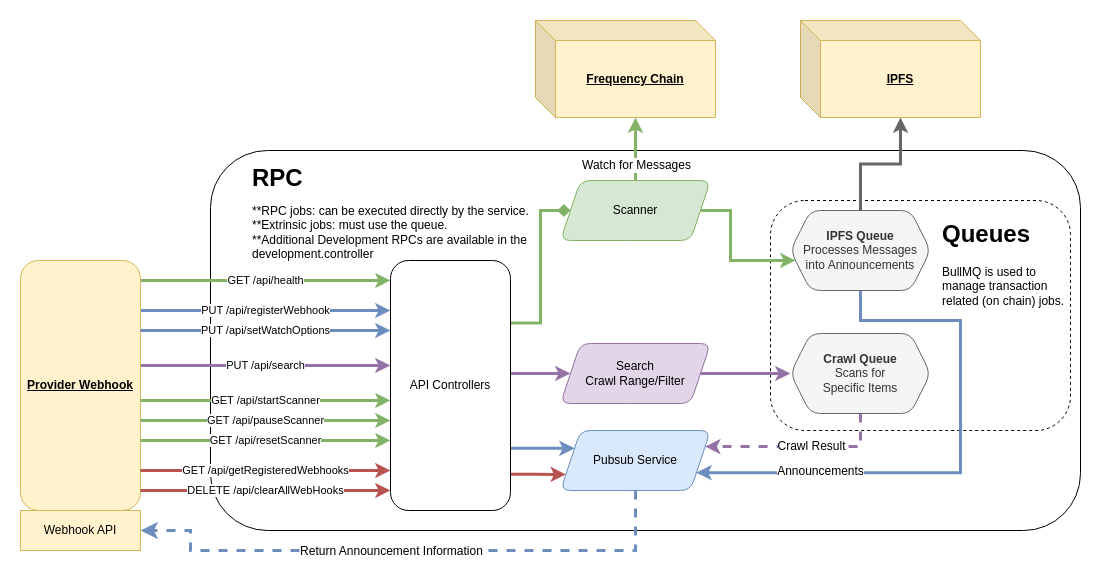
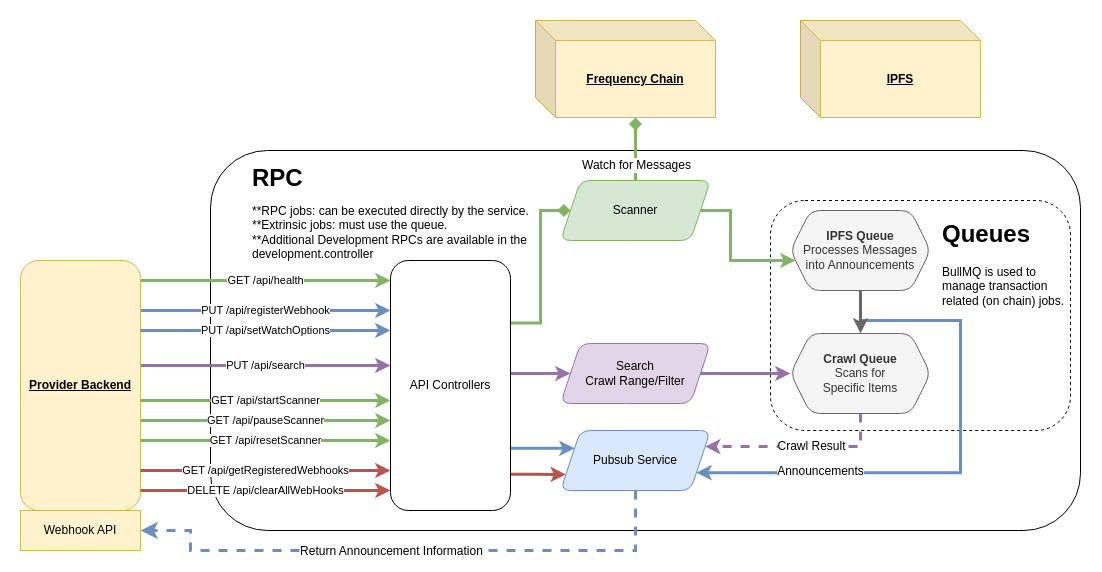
(636, 124) -> (636, 123)
(876, 164) -> (861, 322)
(81, 386) -> (81, 386)
